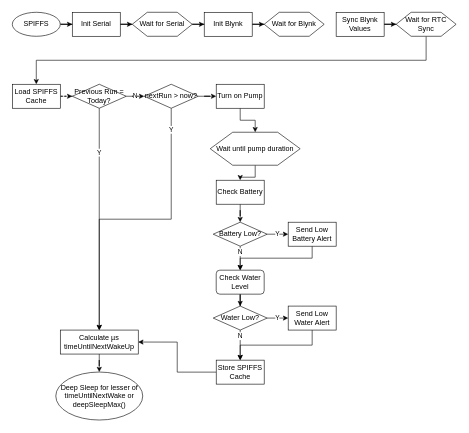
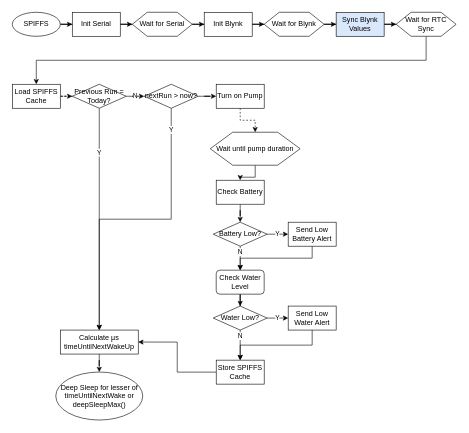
none -> (332, 24)
(360, 24) -> (360, 24)
(245, 120) -> (245, 120)
